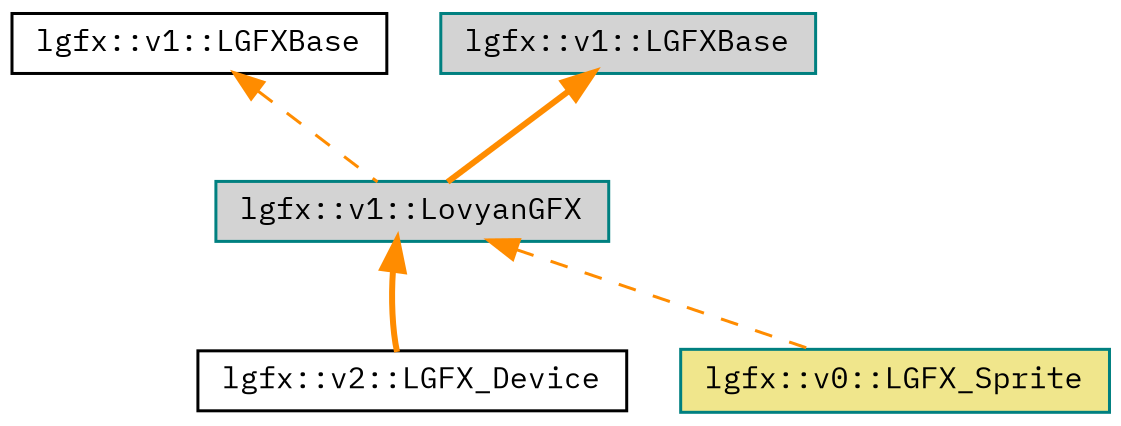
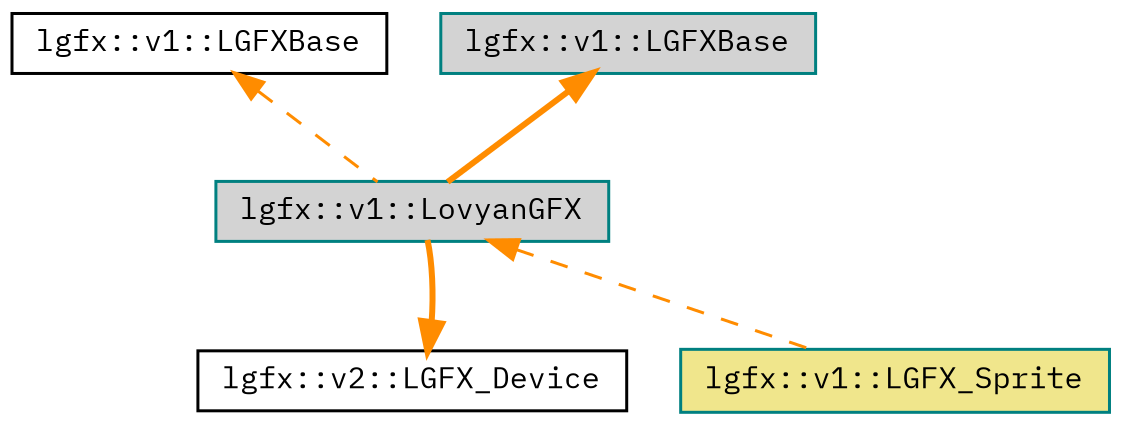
(392, 311) -> (432, 281)
(895, 381) -> (895, 381)
